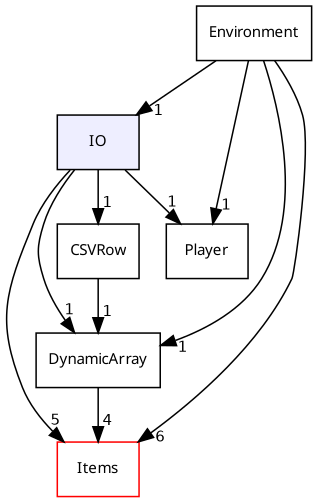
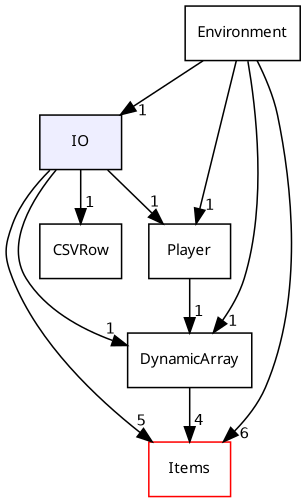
(98, 298) -> (190, 298)
